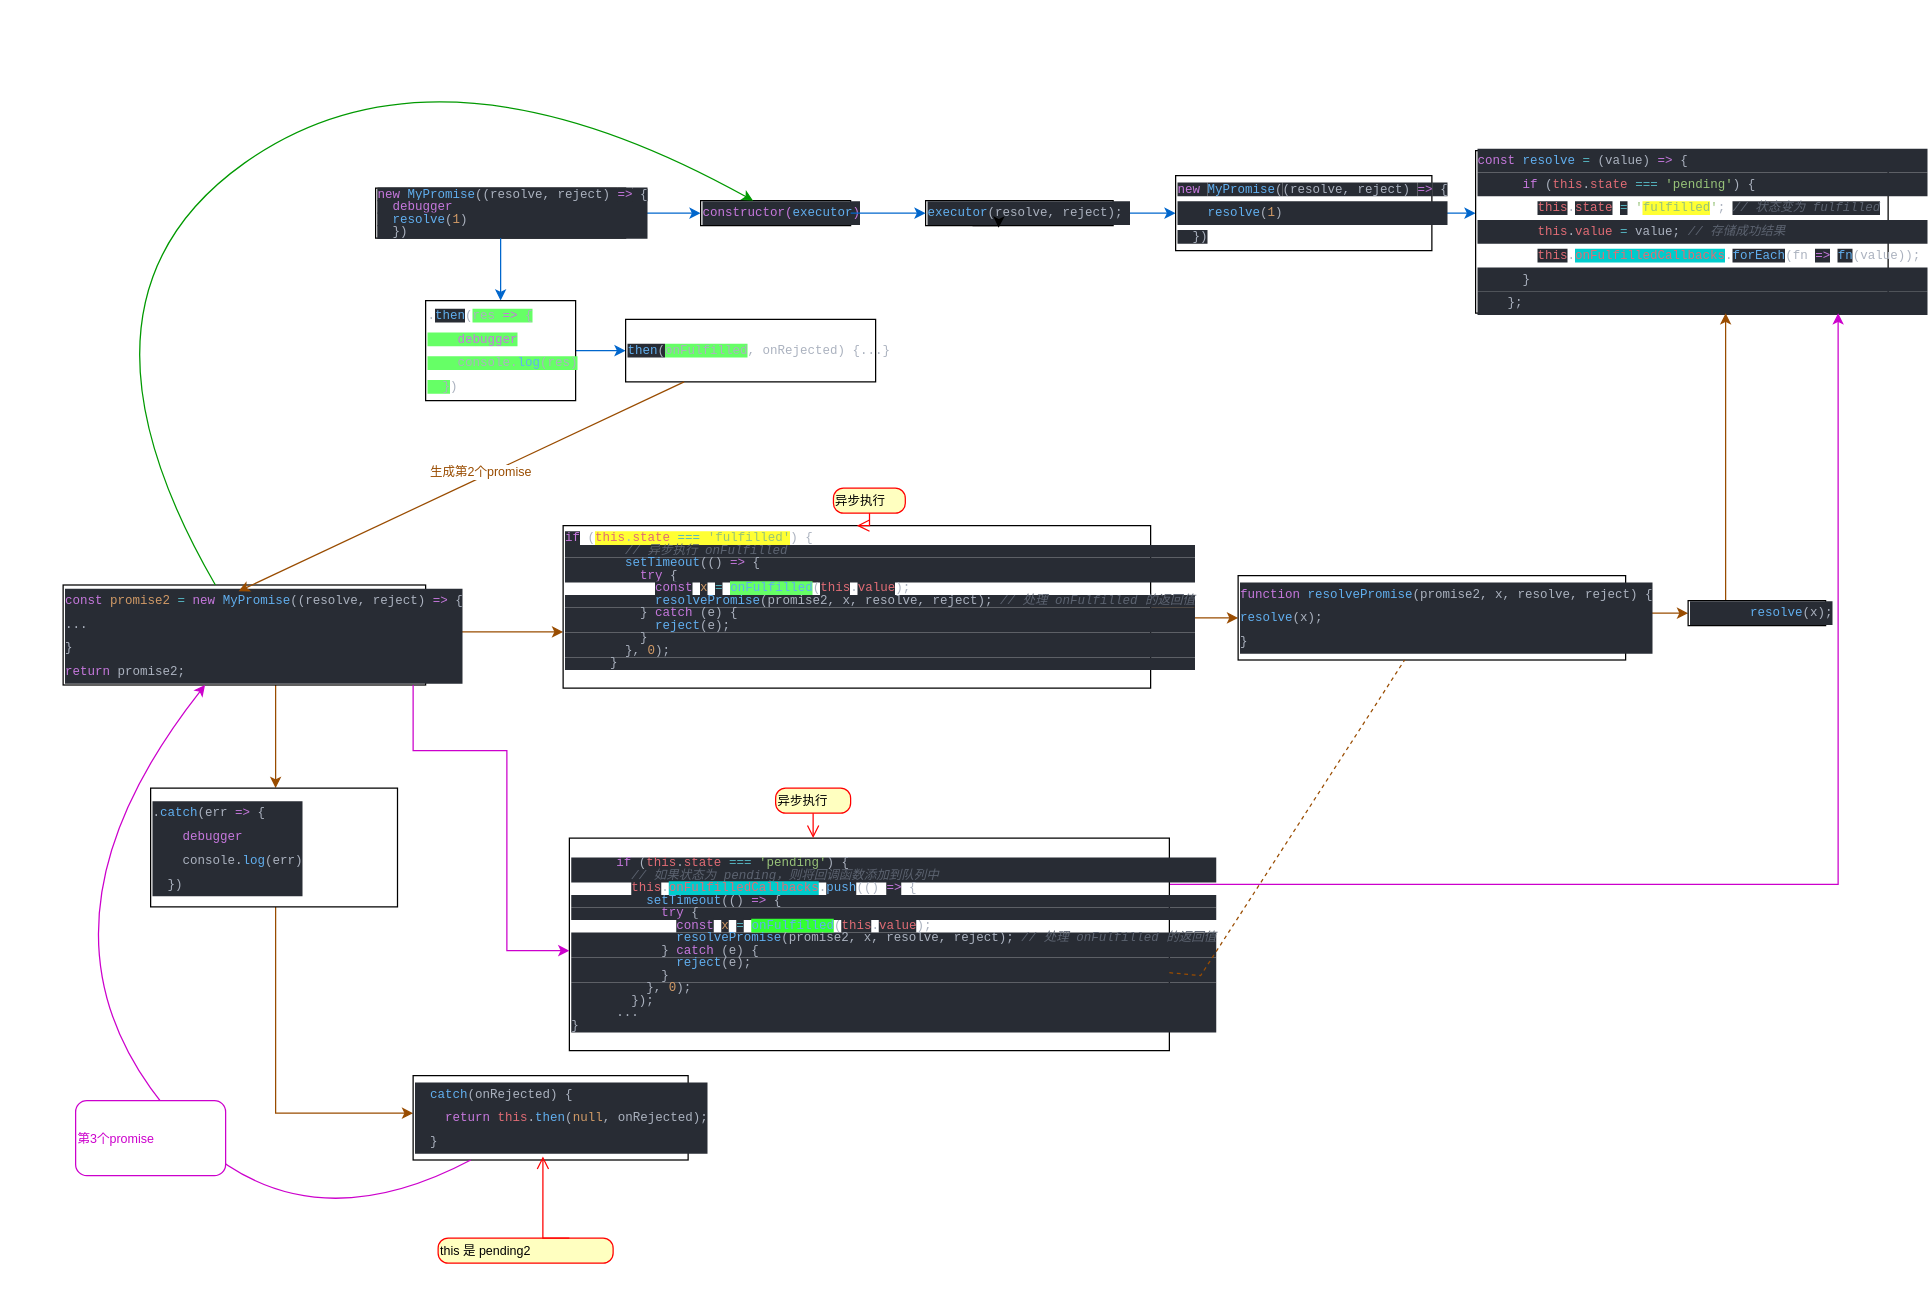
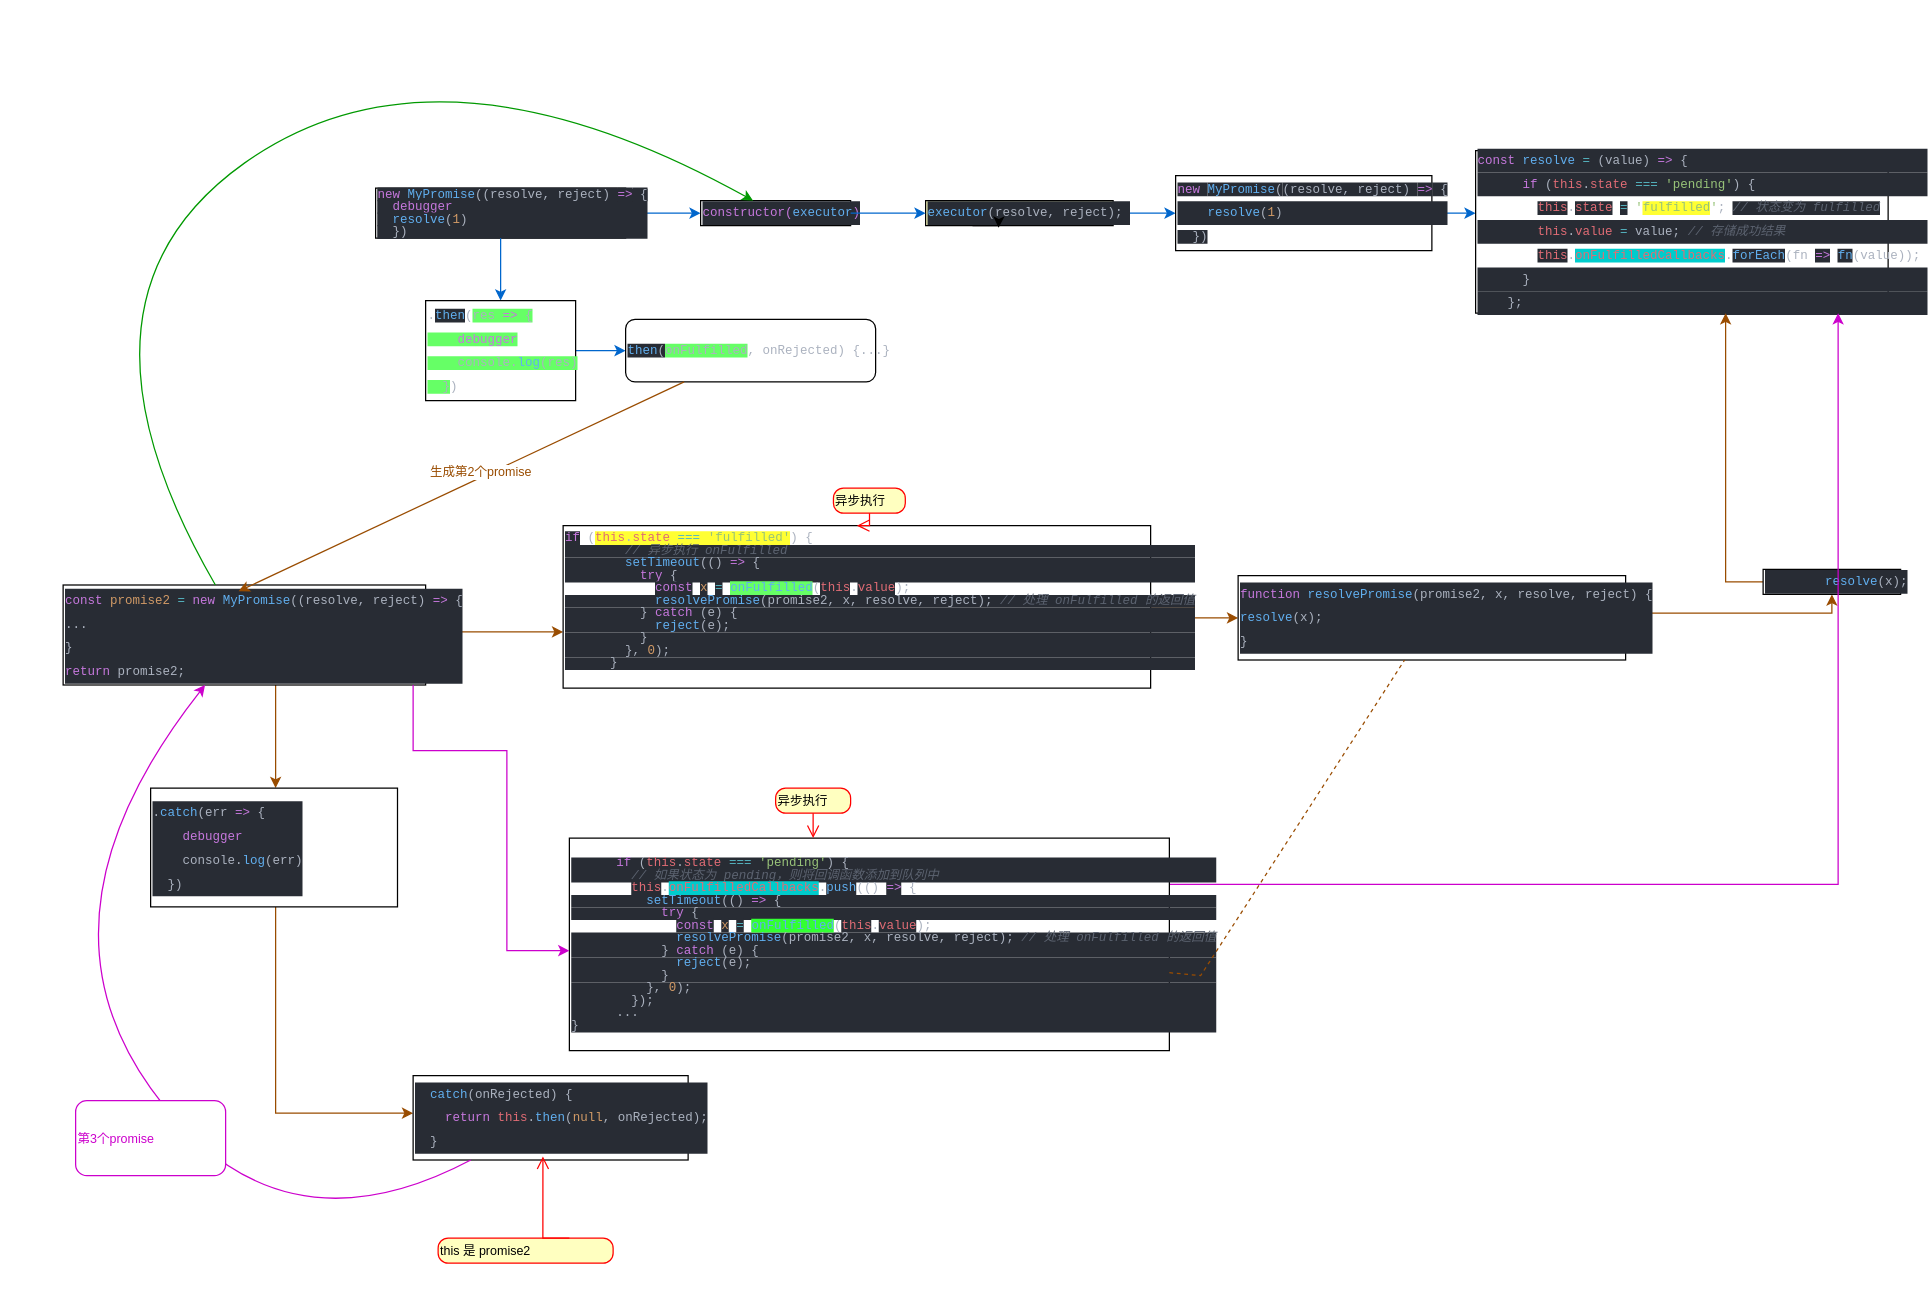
(1019, 213) -> (1019, 213)
(751, 351) -> (751, 351)
(1757, 613) -> (1832, 582)
(489, 1251) -> (489, 1251)
